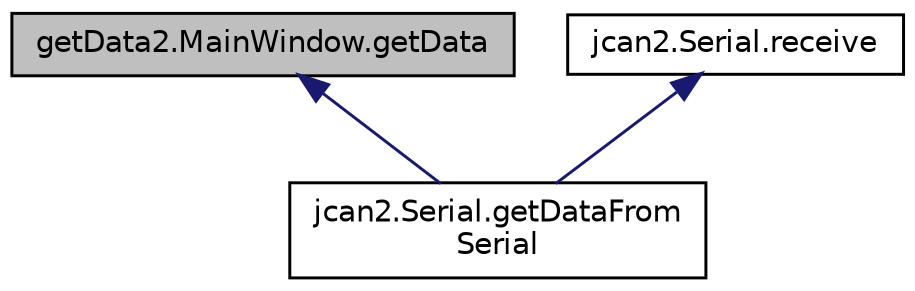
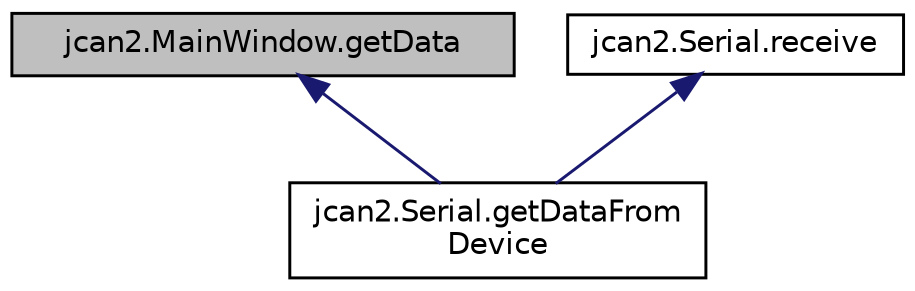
(263, 45) -> (263, 45)
(498, 230) -> (498, 230)
